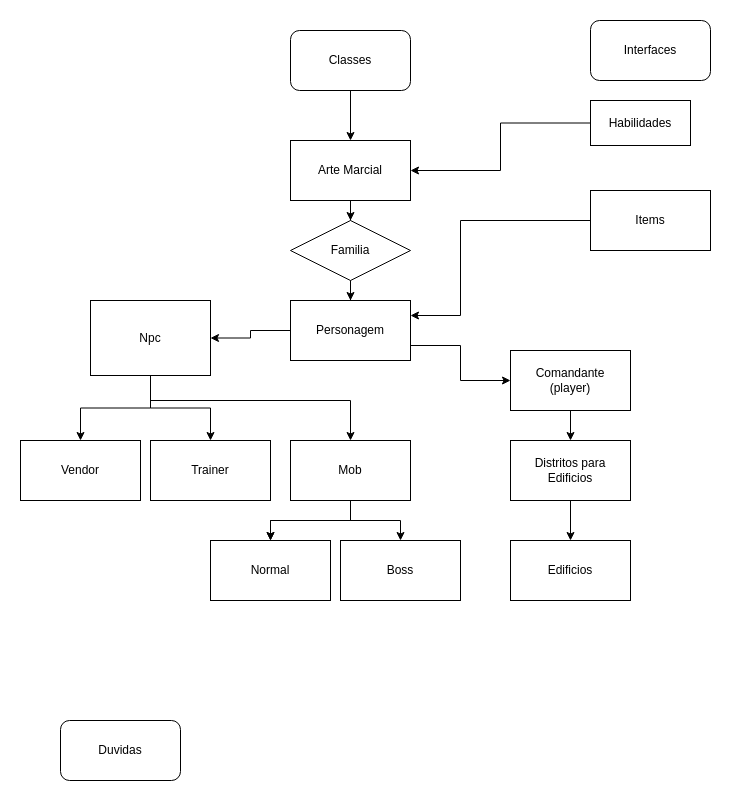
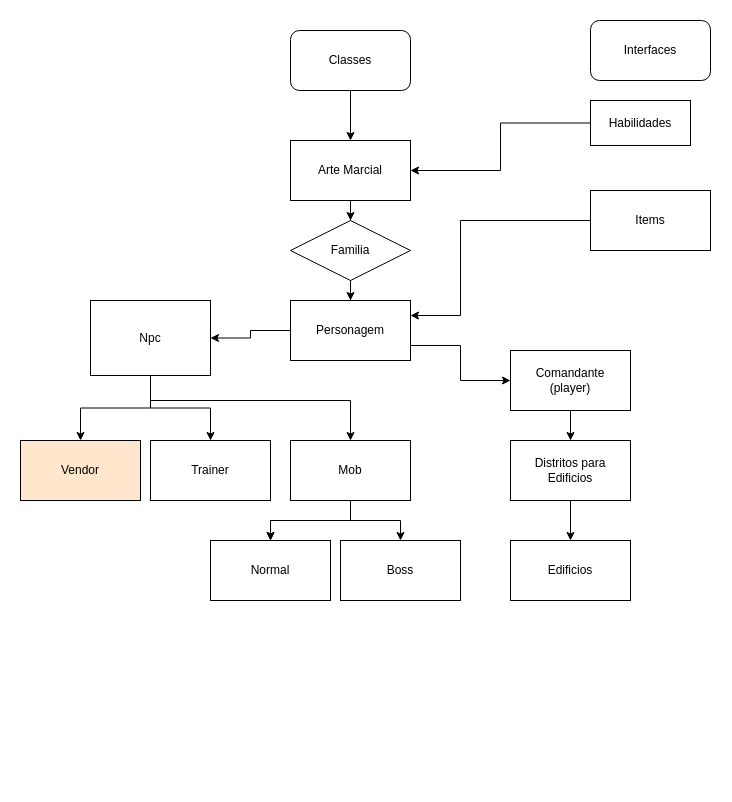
(81, 471) -> (81, 471)
(121, 751) -> none
